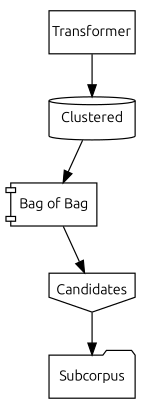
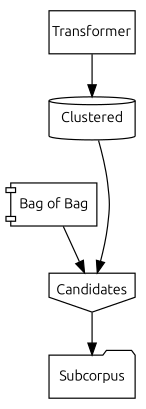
(75, 156) -> (109, 201)
